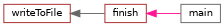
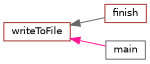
(169, 13) -> (93, 43)
